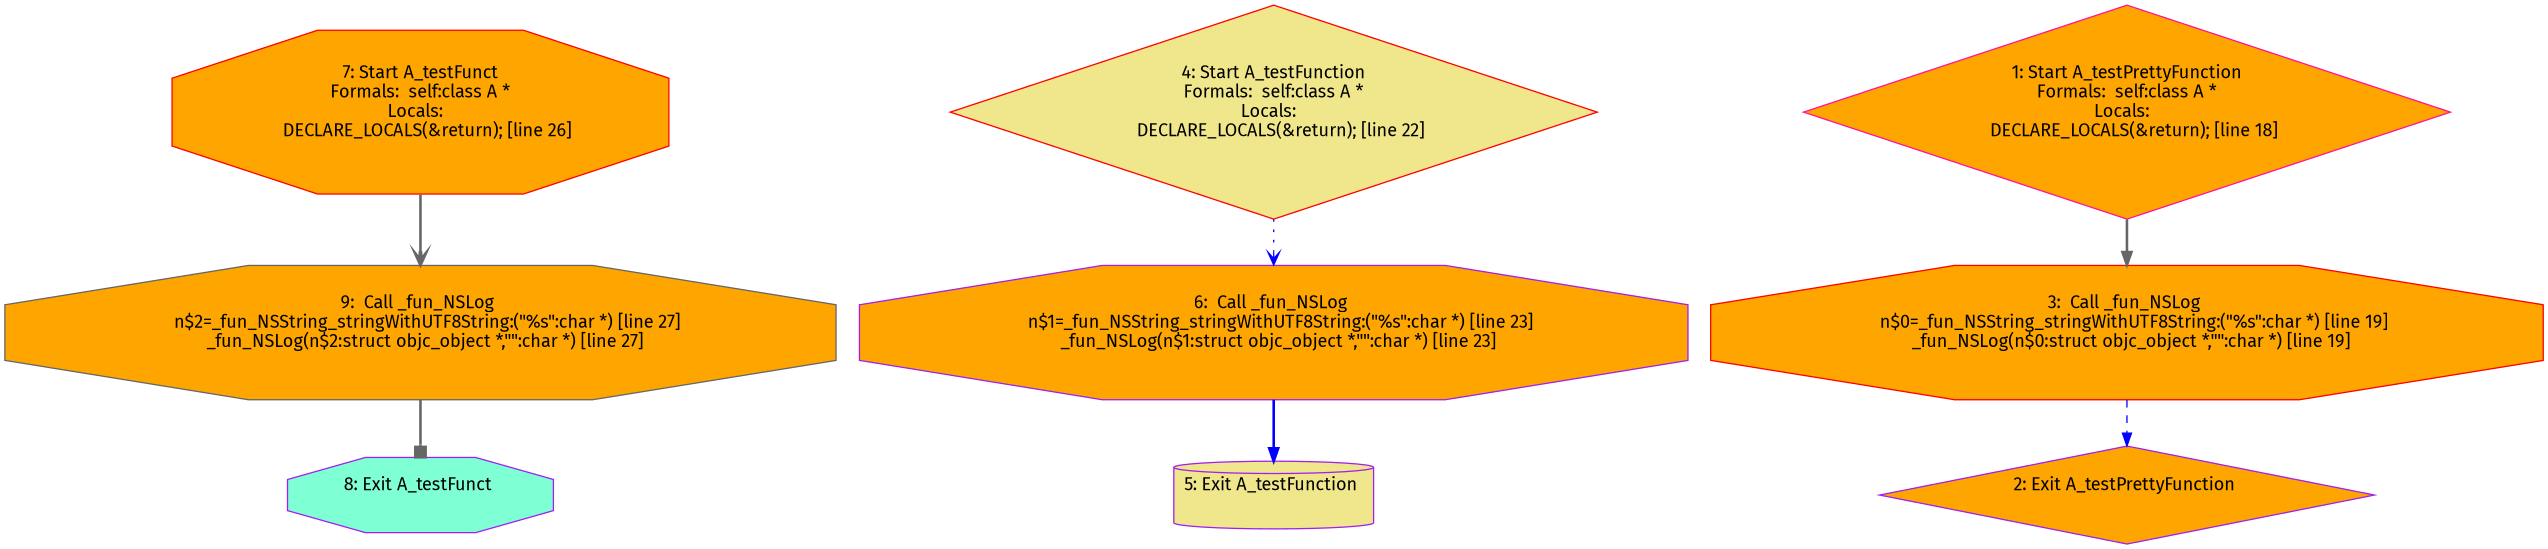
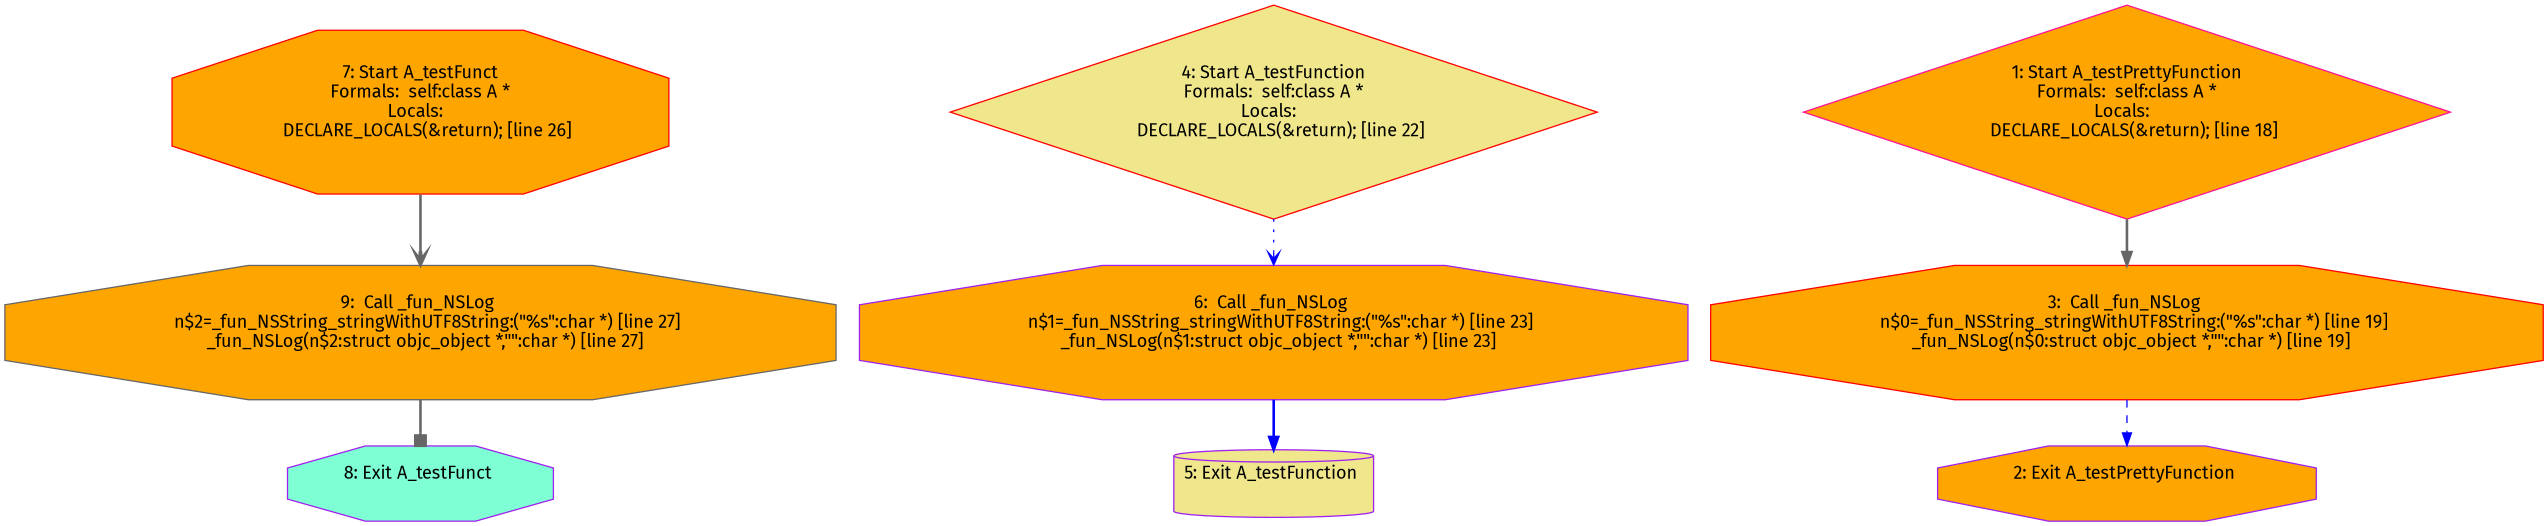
(2127, 495) -> (2127, 484)
